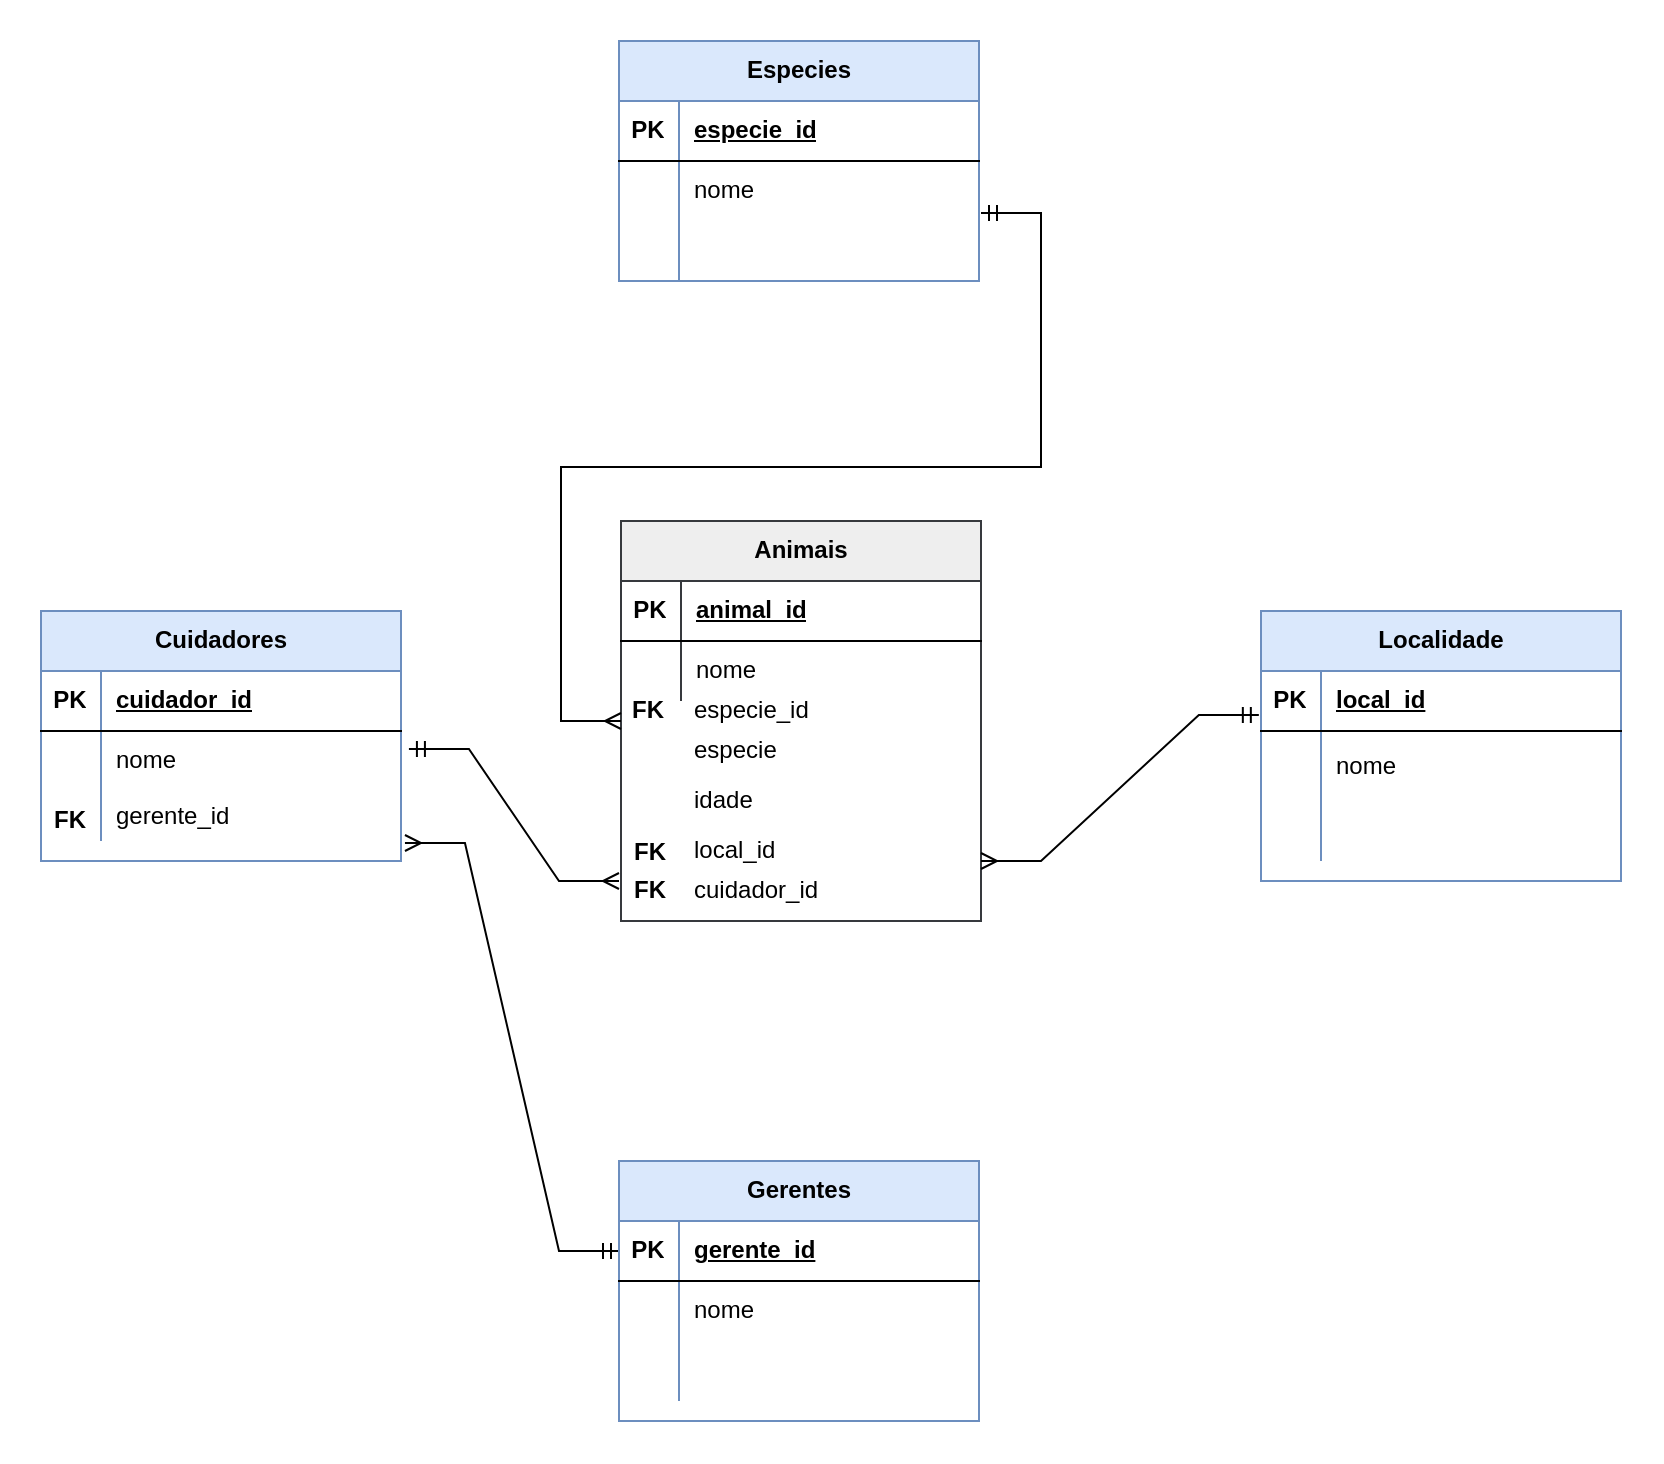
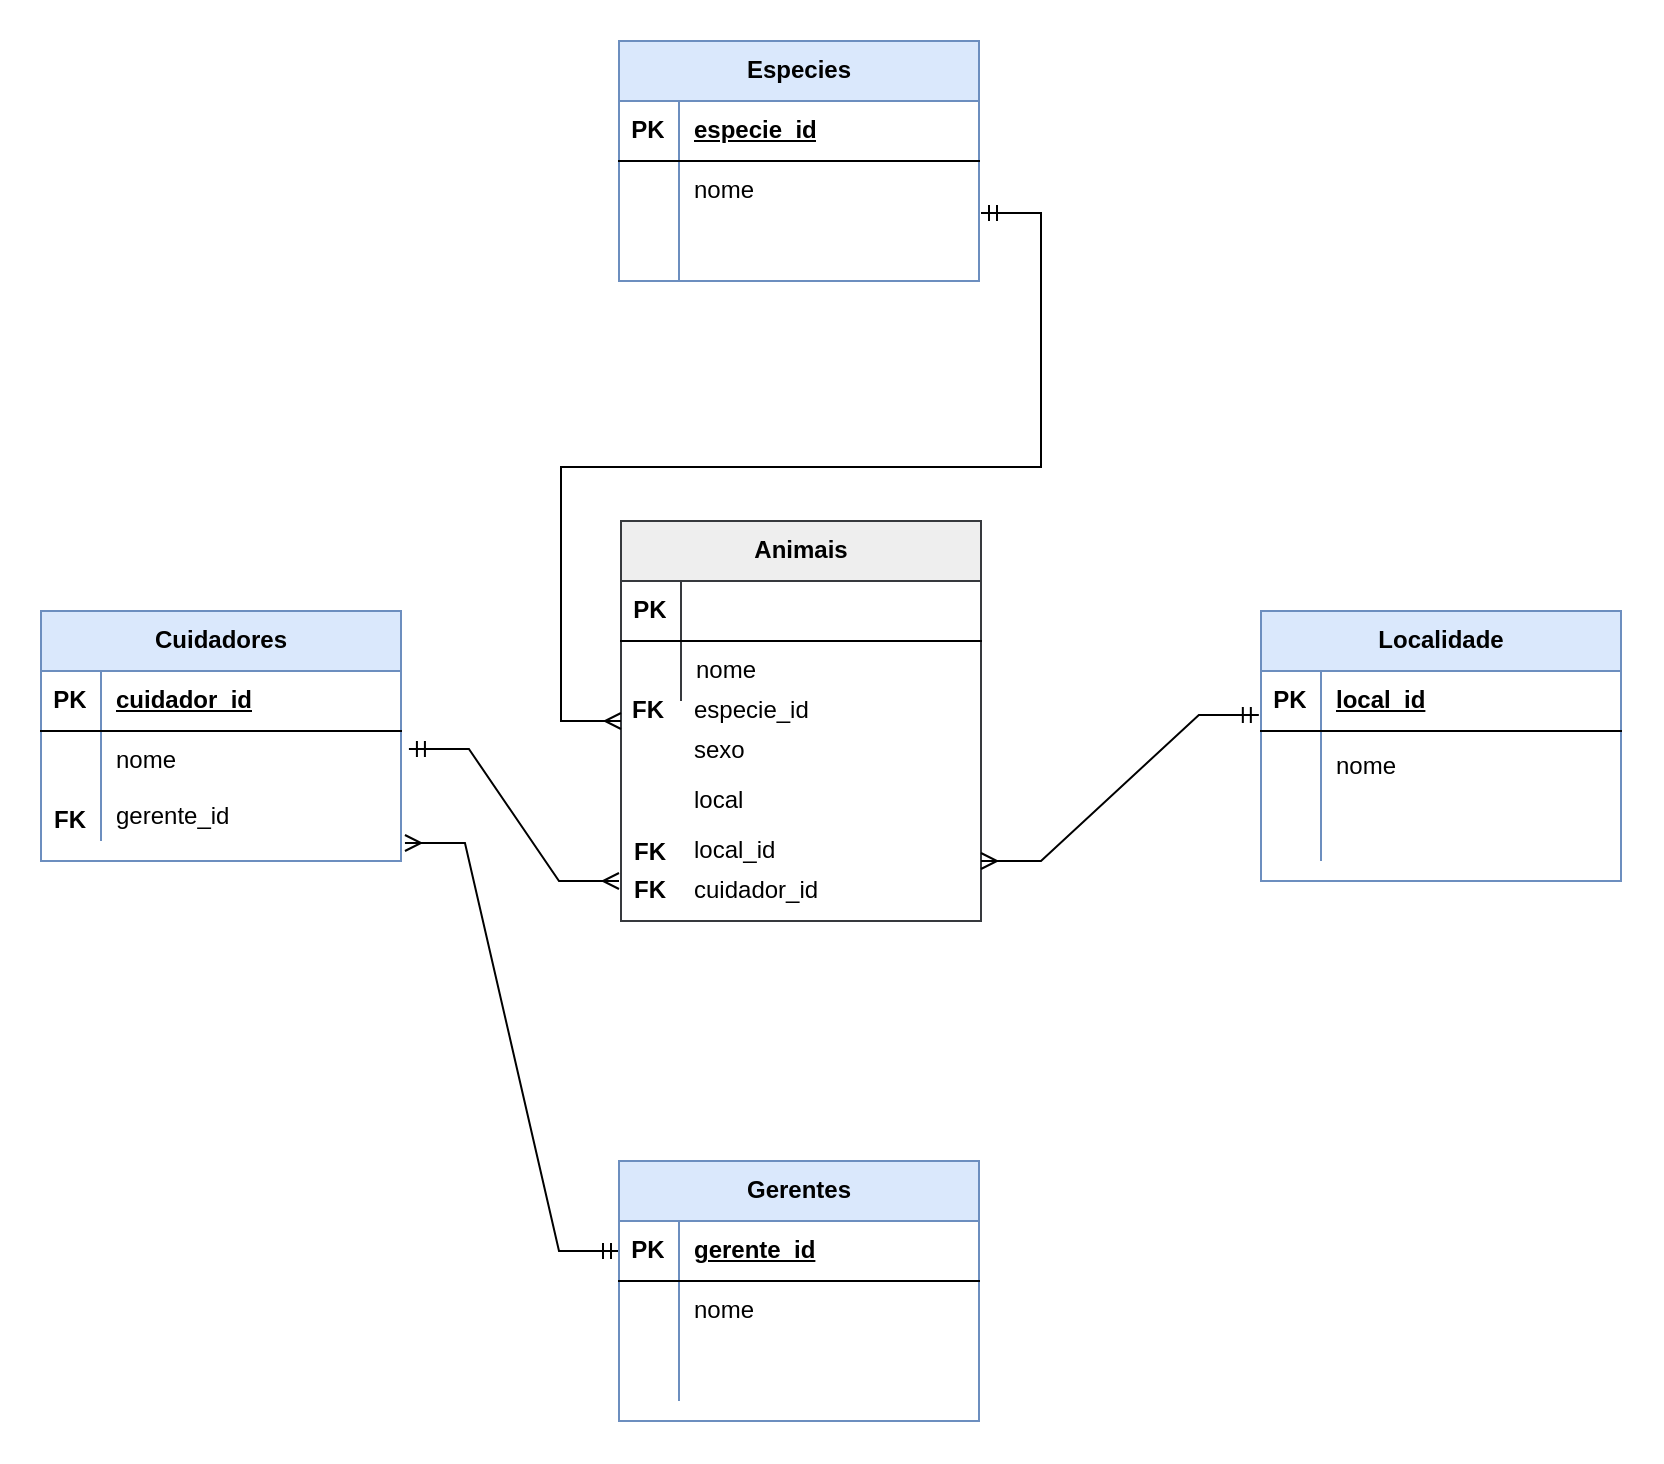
(831, 611) -> none
(739, 751) -> (722, 751)
(725, 801) -> (722, 801)
